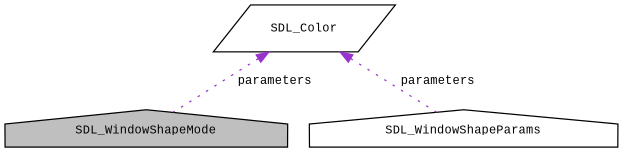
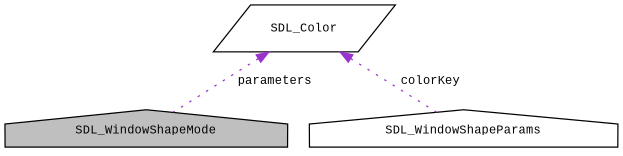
(435, 81) -> (427, 81)
